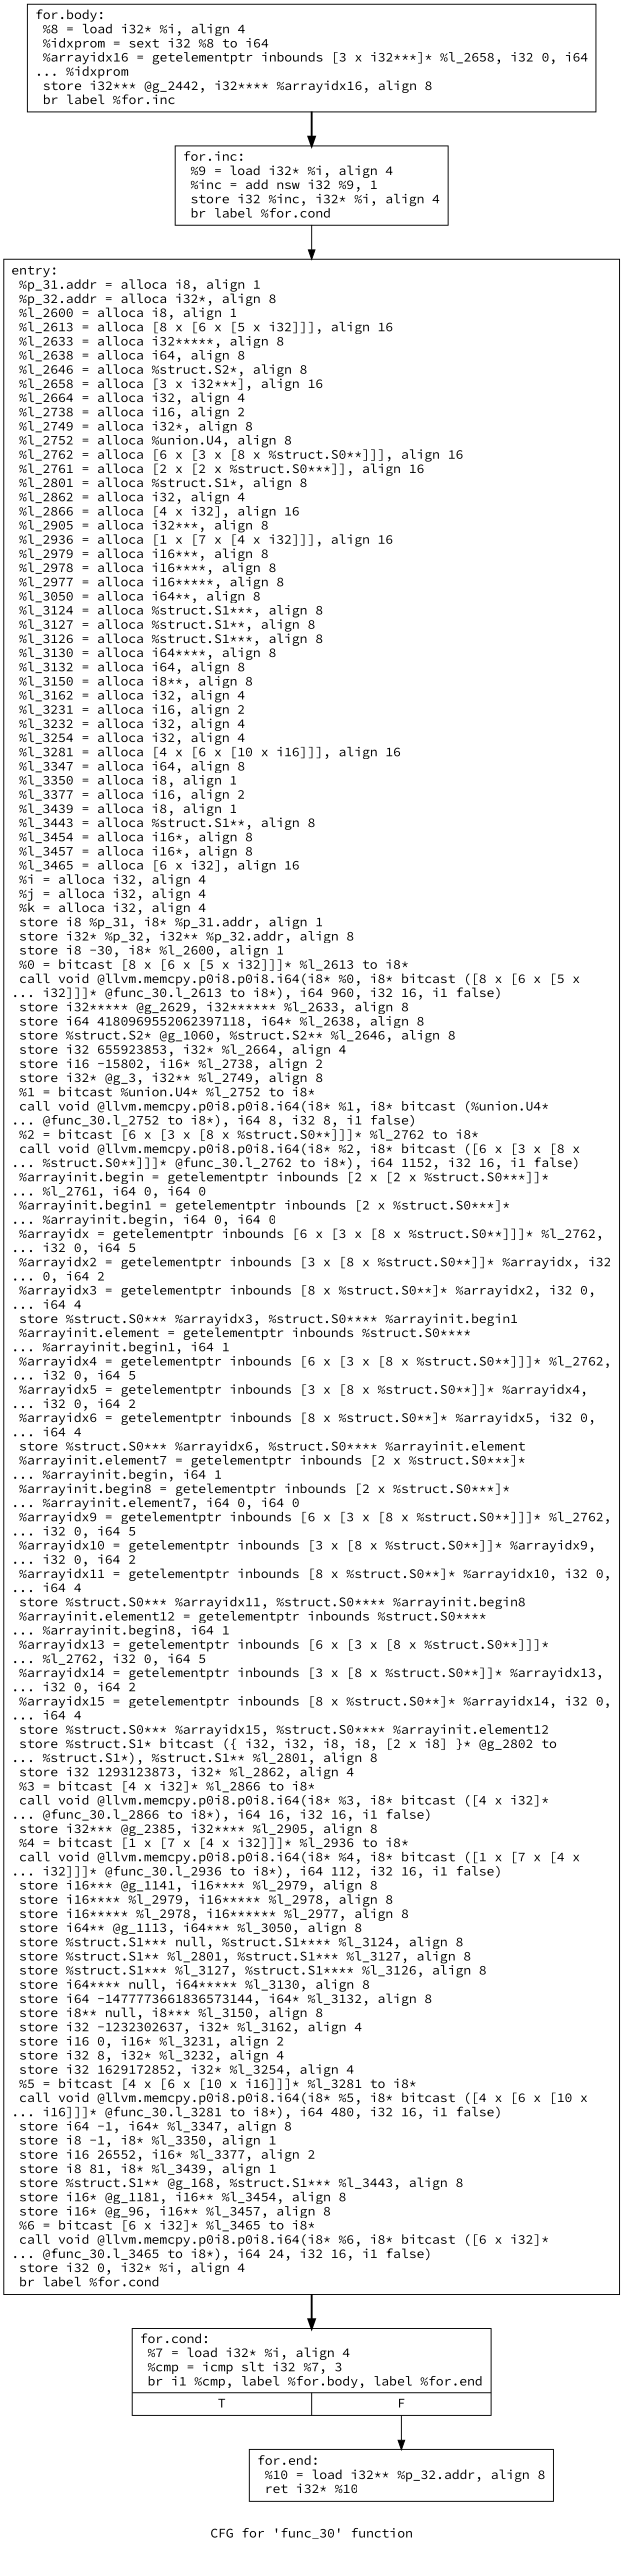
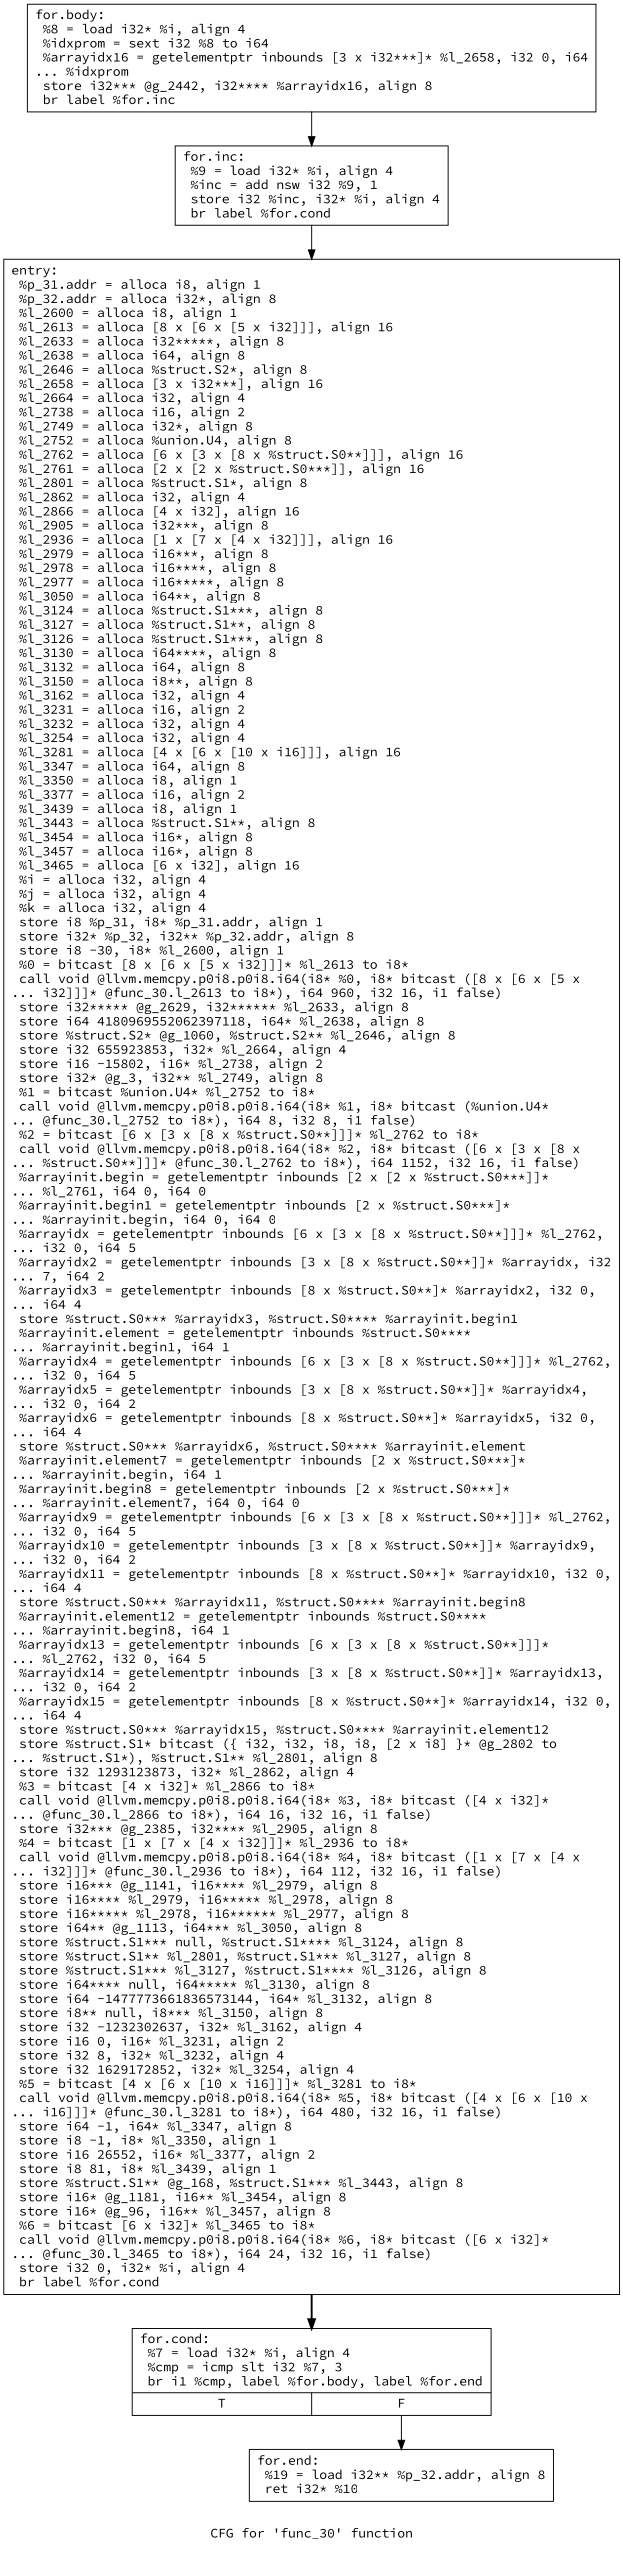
(312, 124) -> (312, 124)
(59, 1276) -> (59, 1276)
(401, 2475) -> (401, 2475)
